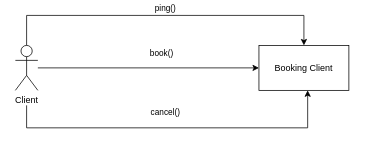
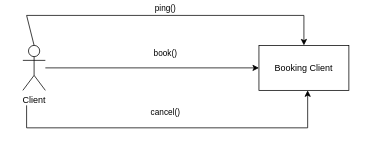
(27, 68) -> (34, 68)
